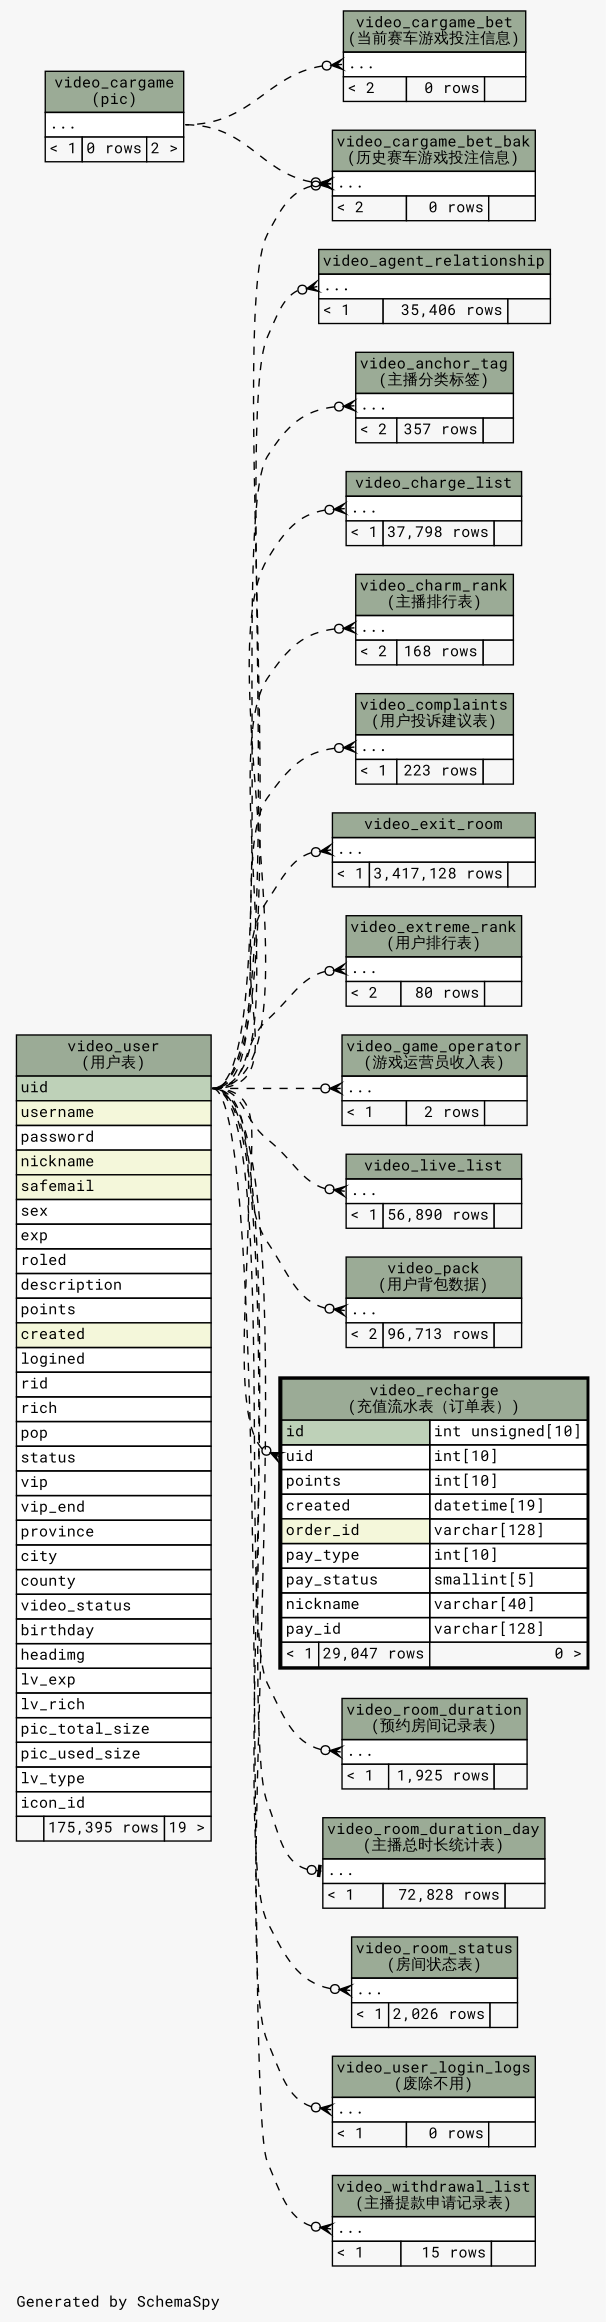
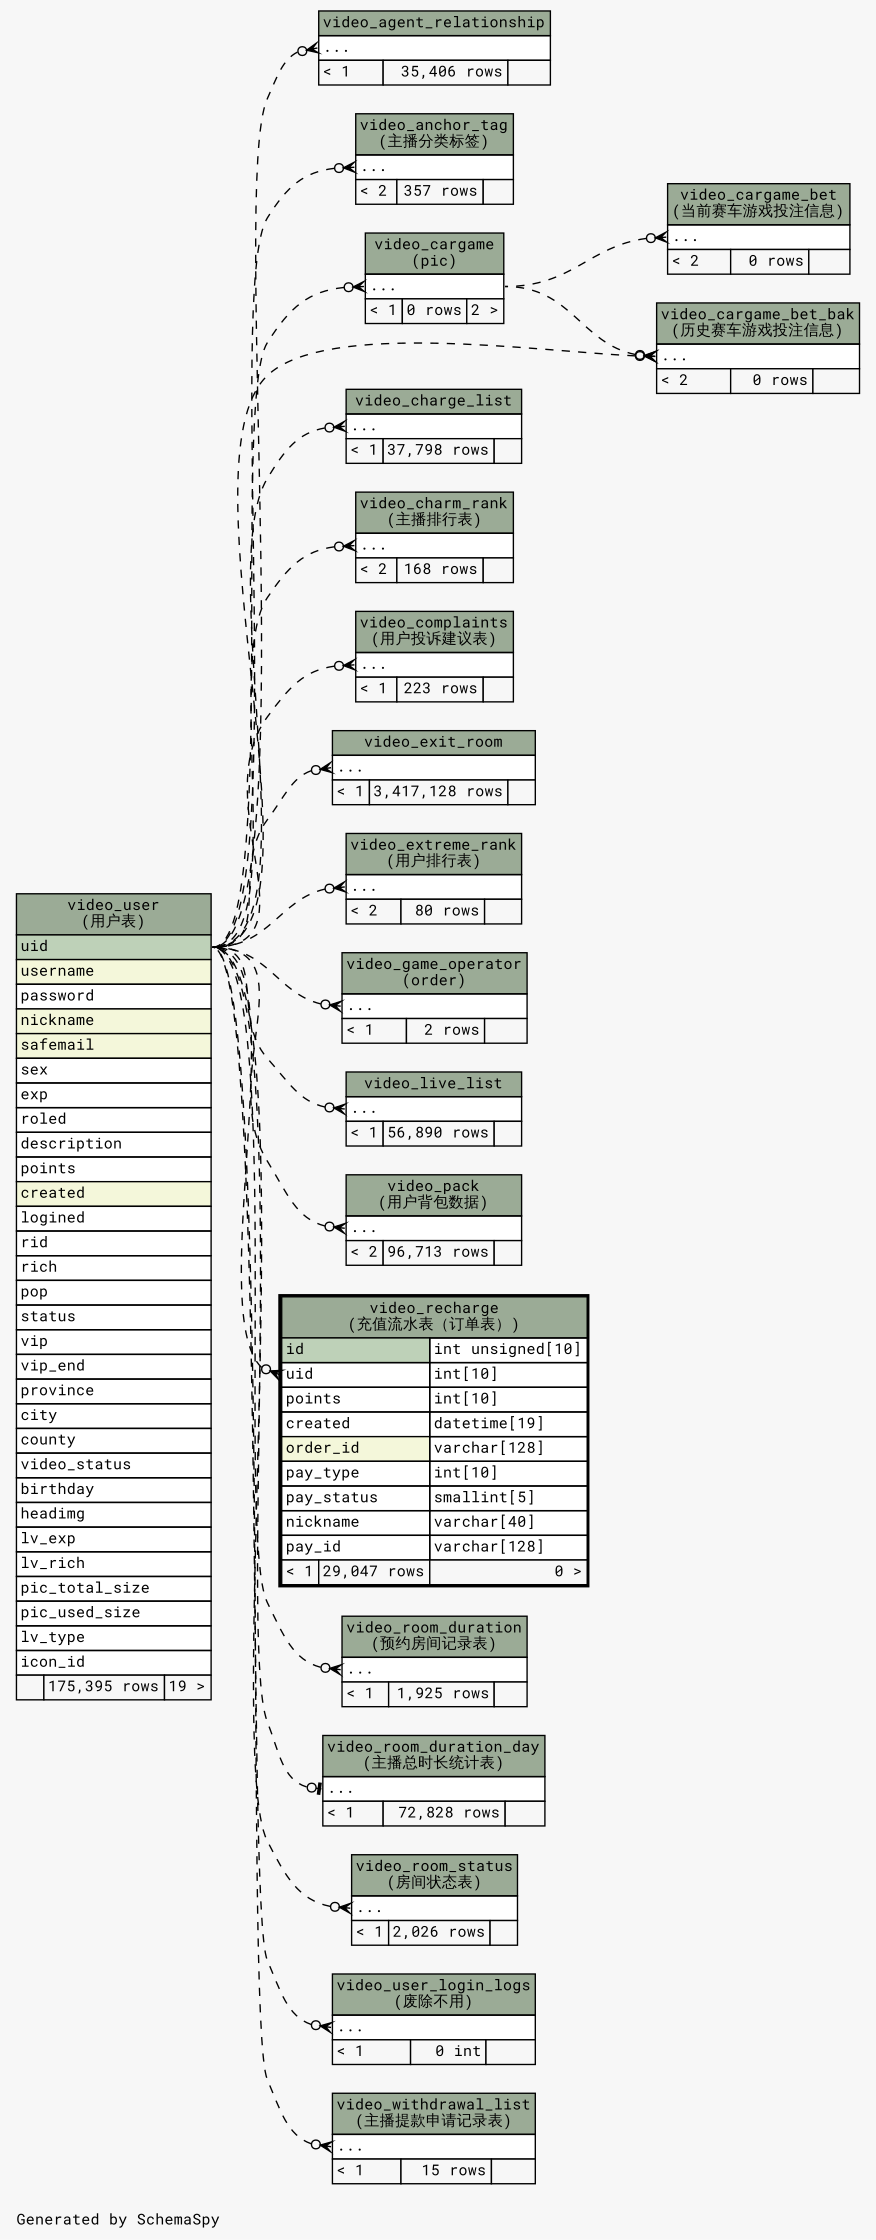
none -> (252, 599)
(435, 1063) -> (435, 981)
(456, 2134) -> (459, 2051)
